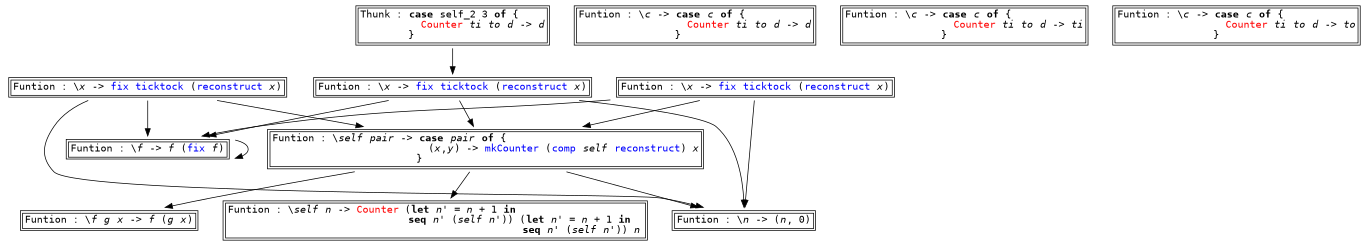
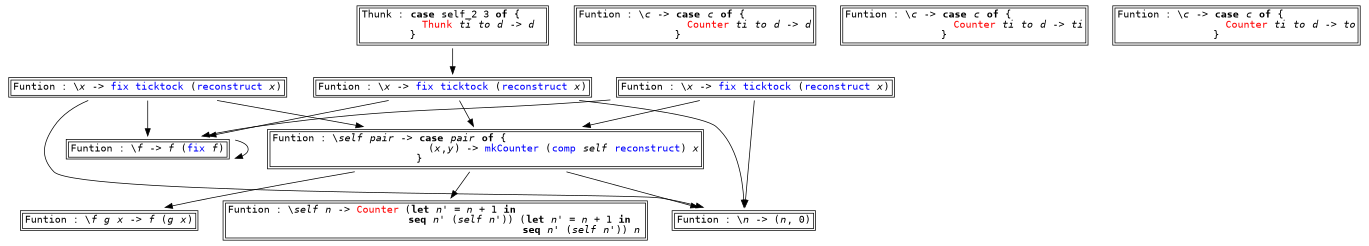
(442, 25) -> (437, 25)
